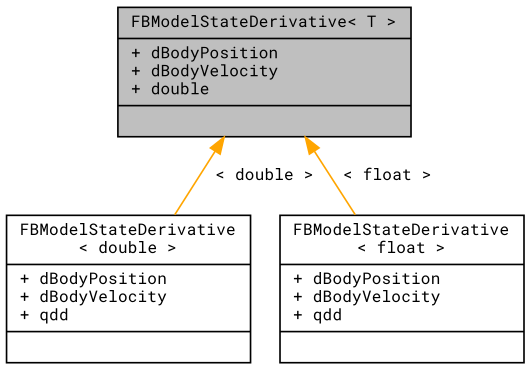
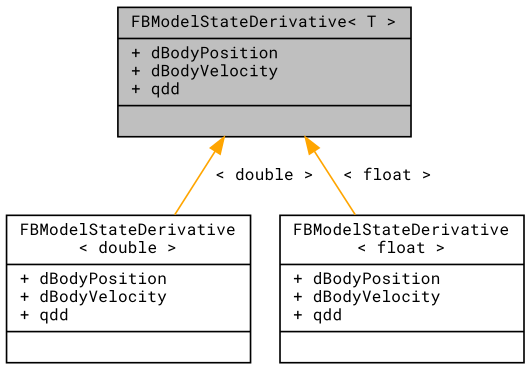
(171, 89) -> (156, 89)
